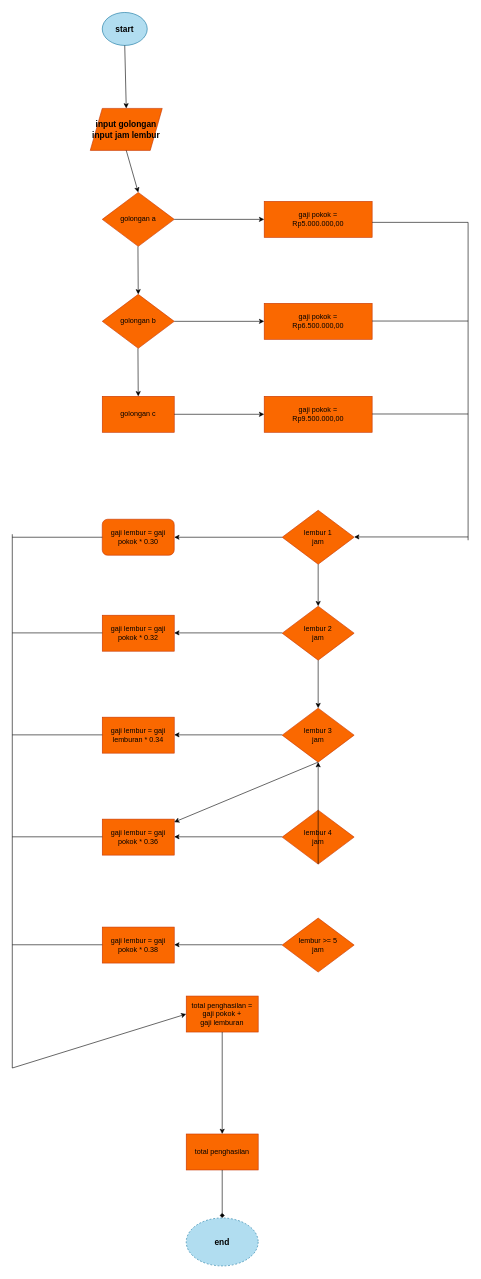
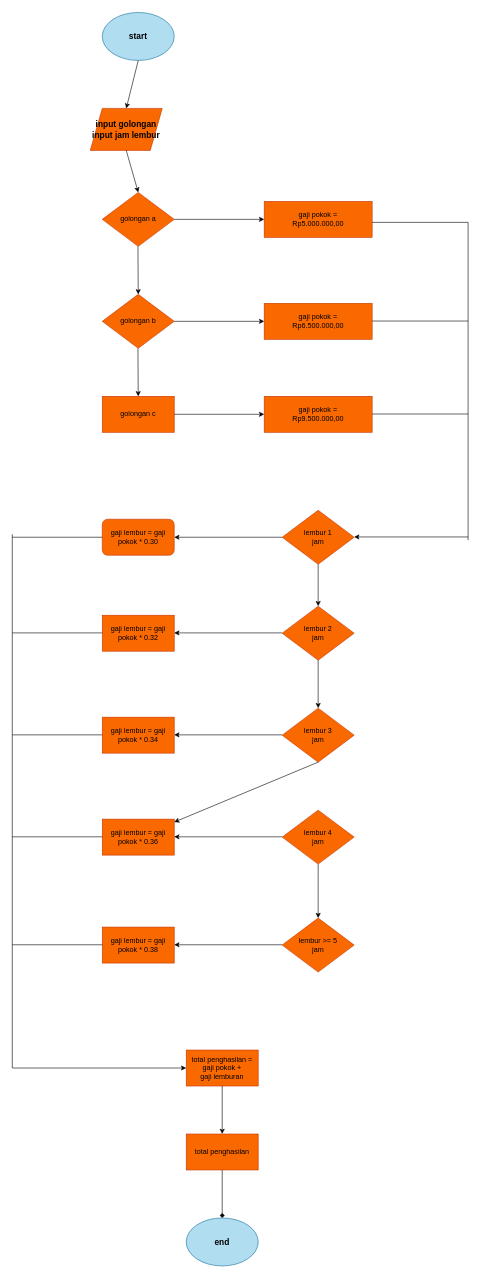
(125, 29) -> (138, 36)
(138, 735) -> (138, 735)
(318, 767) -> (318, 912)
(222, 1014) -> (222, 1068)
(222, 1242) -> (222, 1242)
